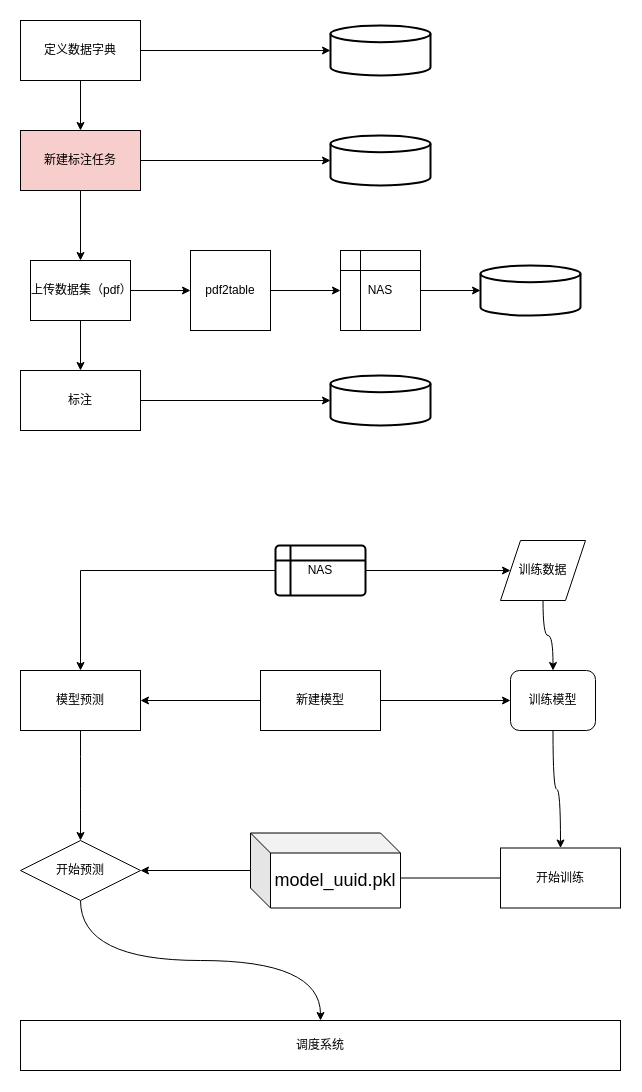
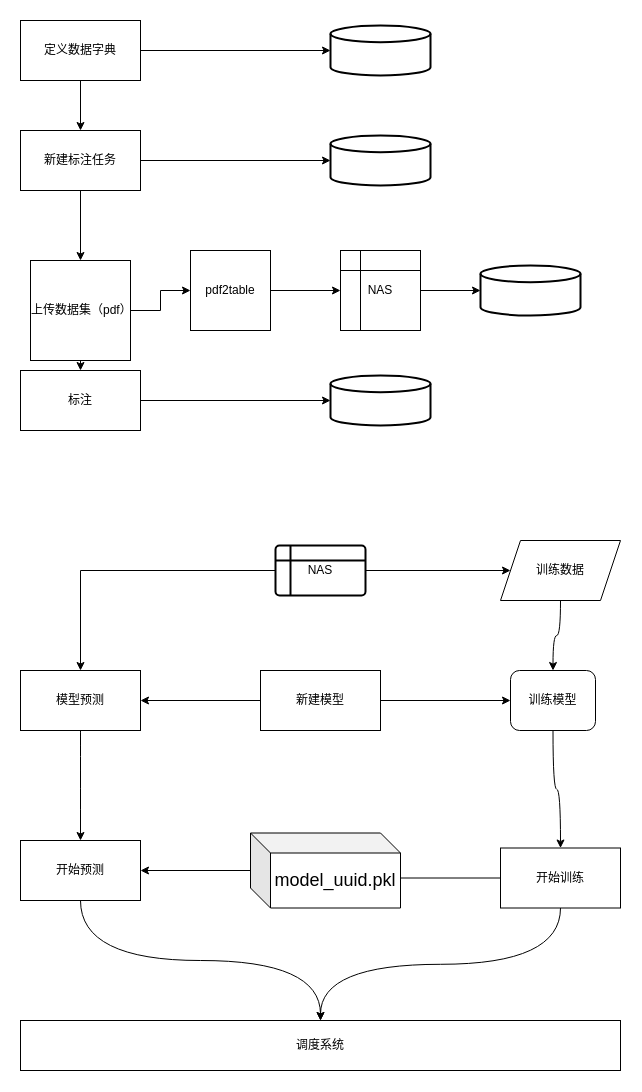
(81, 161) -> (81, 161)
(81, 291) -> (81, 311)
(543, 571) -> (561, 571)
(81, 871) -> (81, 871)
none -> (447, 964)
